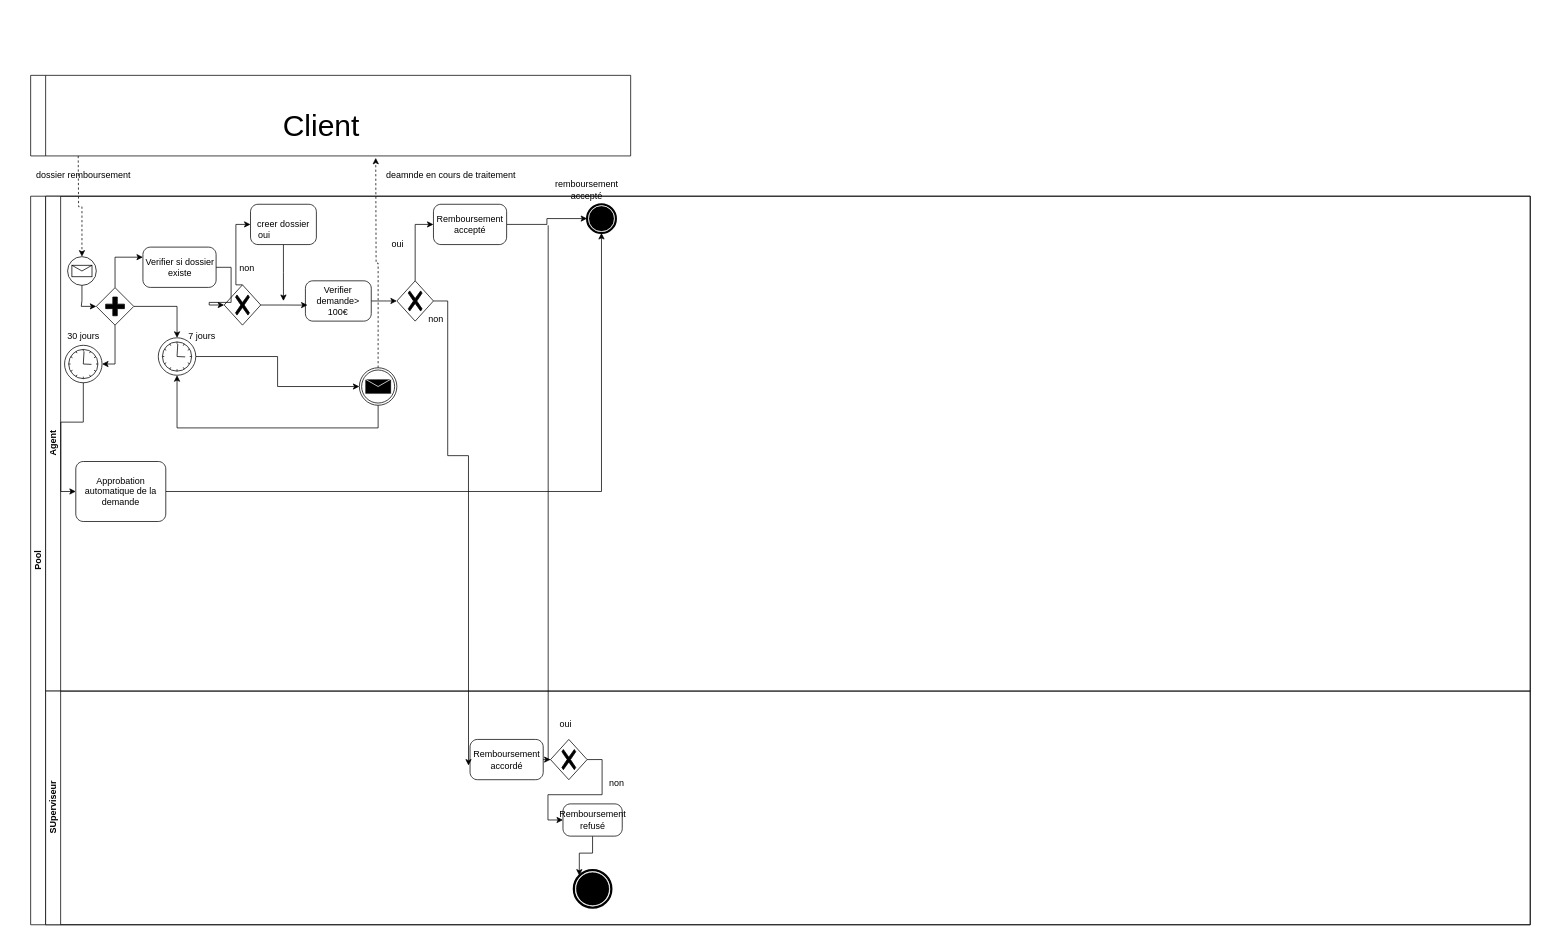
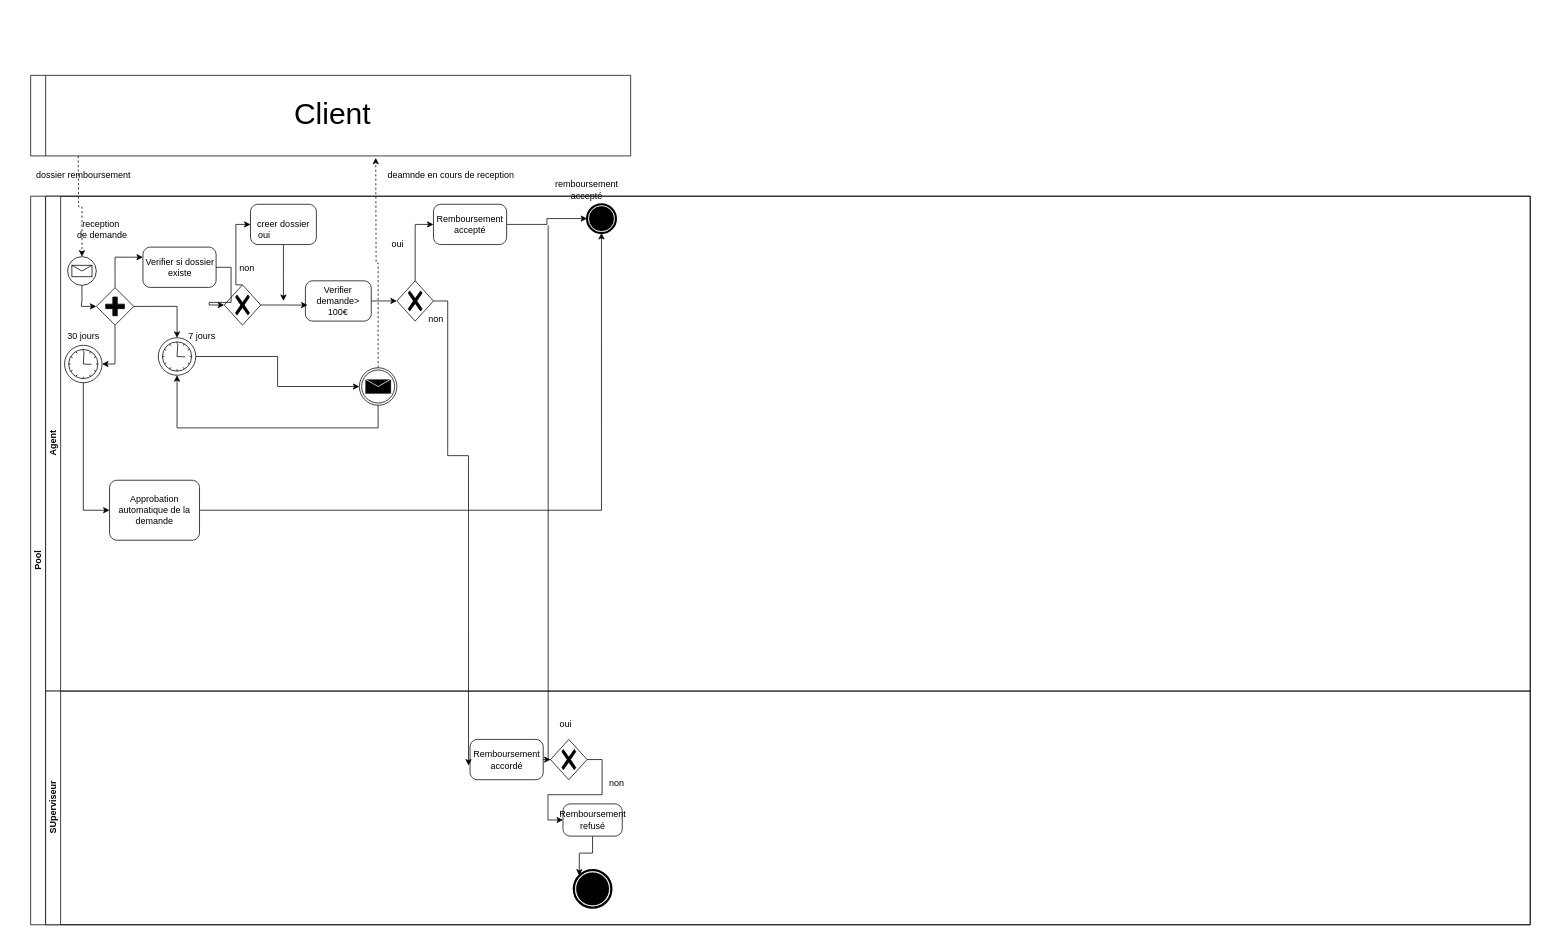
(321, 125) -> (332, 114)
(451, 175) -> (451, 175)
none -> (101, 230)
(120, 492) -> (154, 510)
